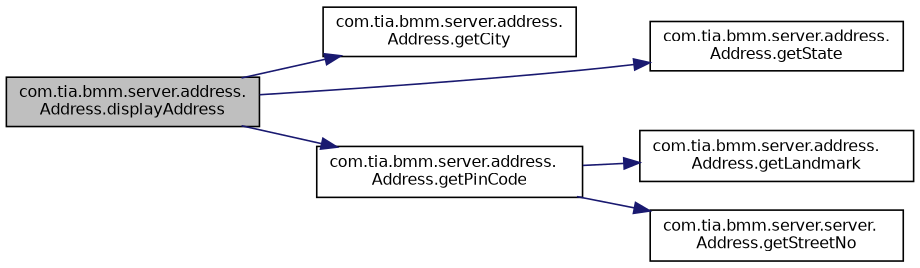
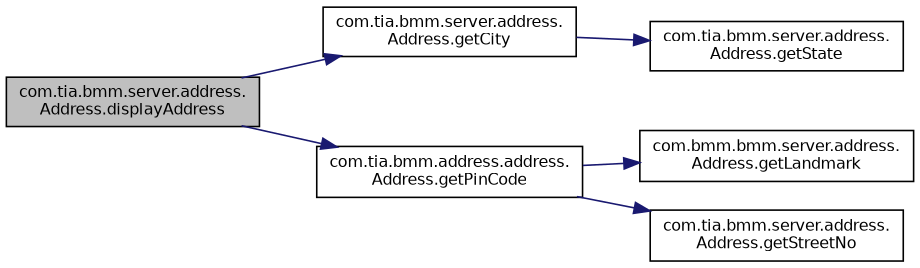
(447, 82) -> (605, 39)
(777, 156) -> (777, 156)
(450, 172) -> (450, 172)
(777, 236) -> (777, 236)
